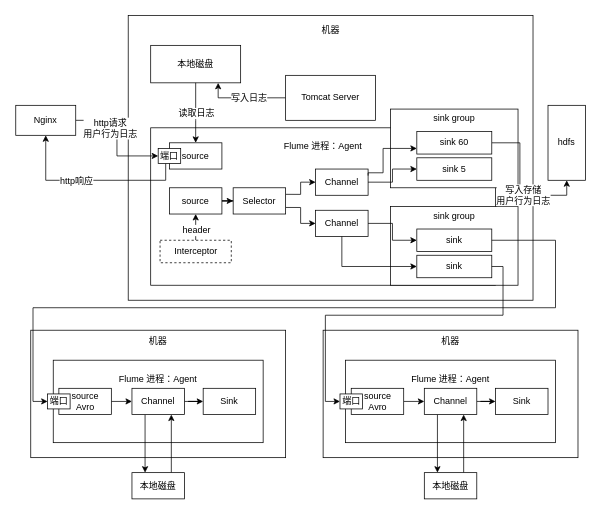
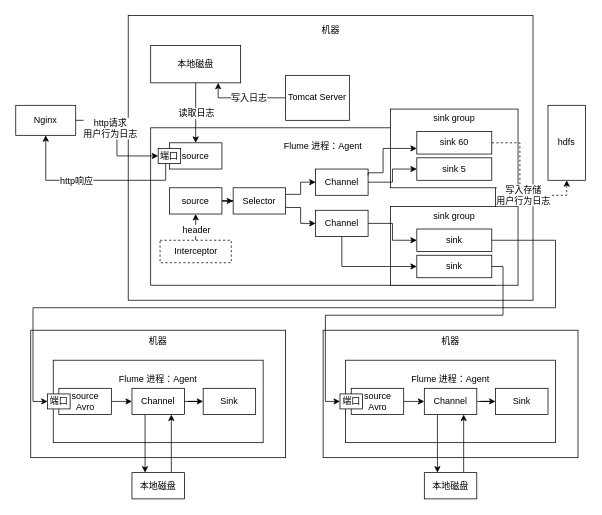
(330, 98) -> (317, 98)
(520, 149) -> (520, 149)
